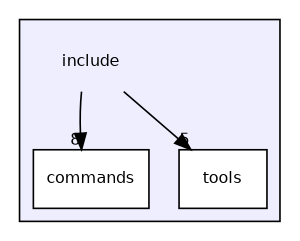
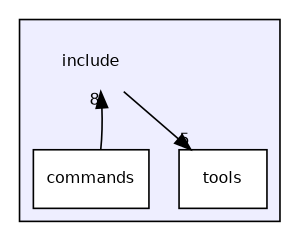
(80, 112) -> (102, 129)
